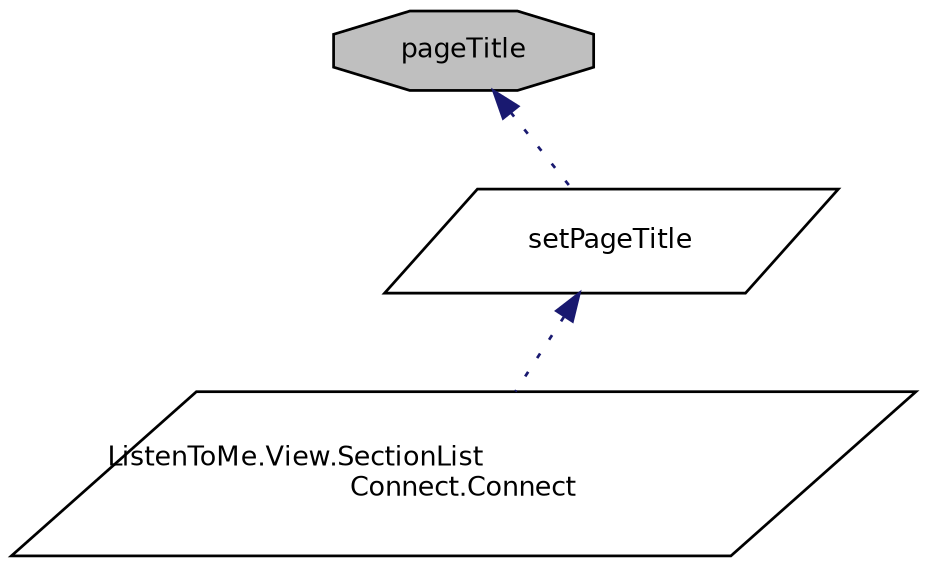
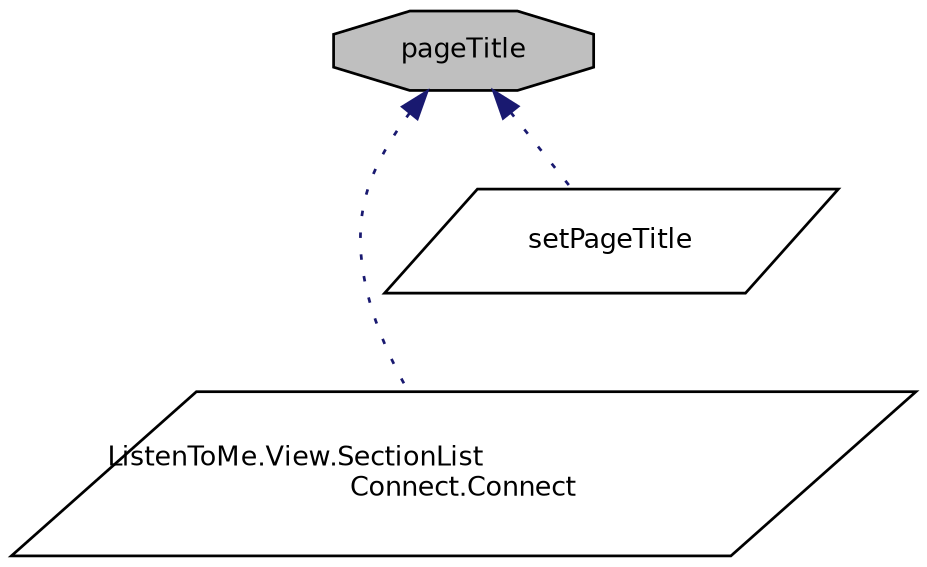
(540, 354) -> (361, 251)
